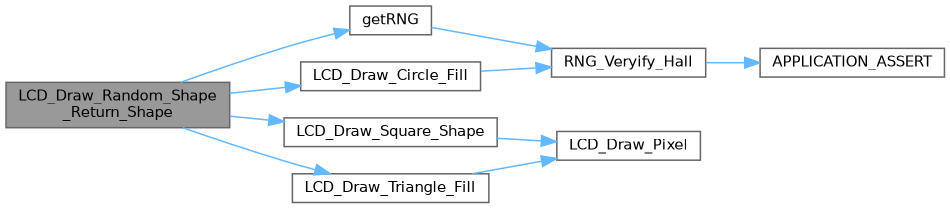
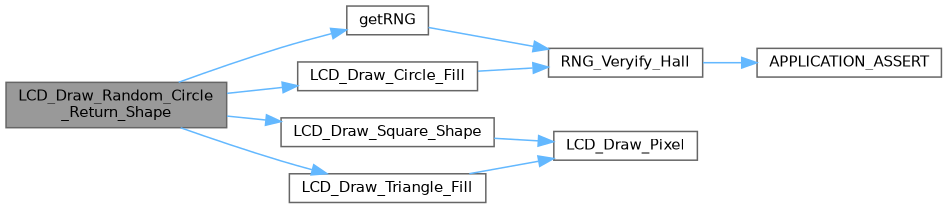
(118, 105) -> (116, 105)
